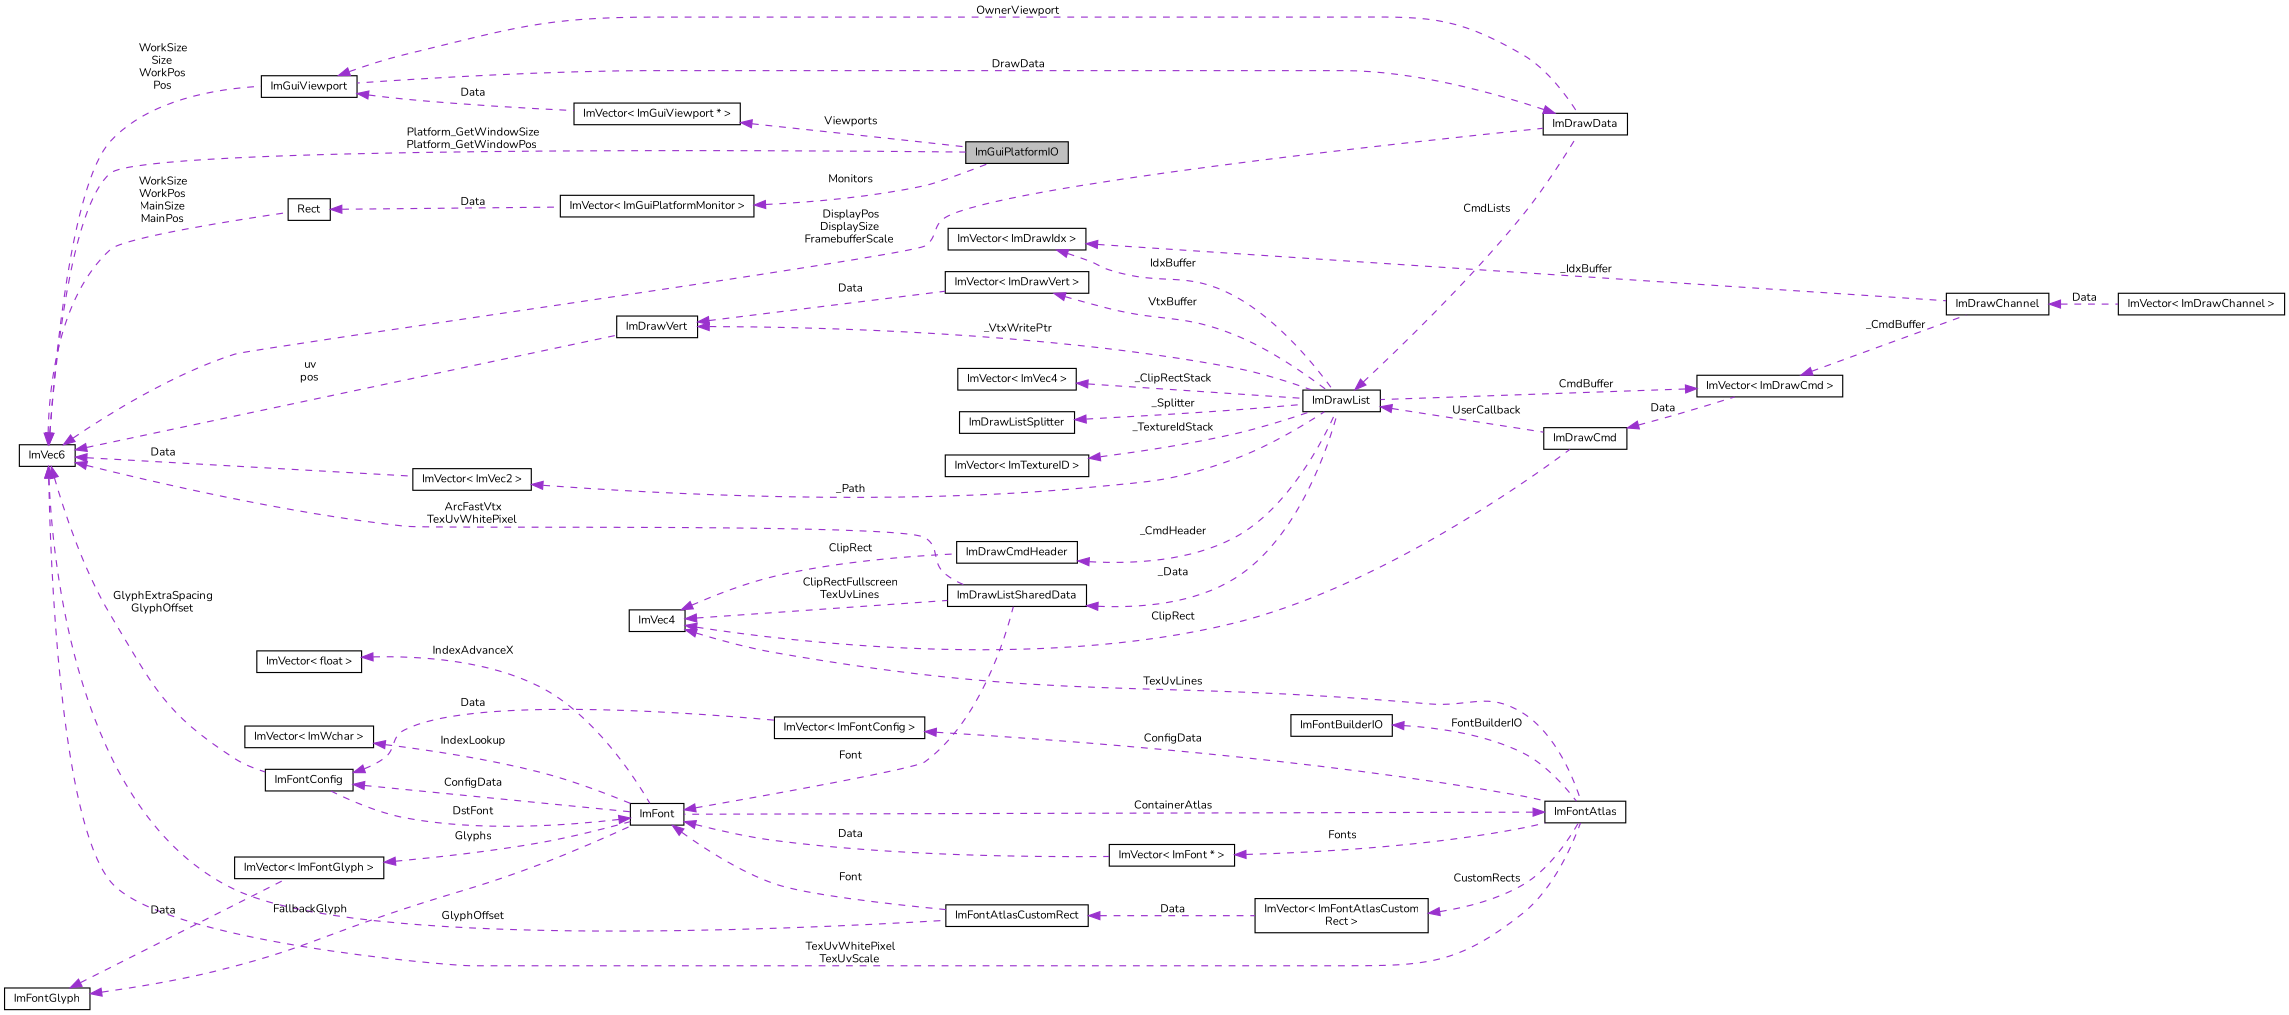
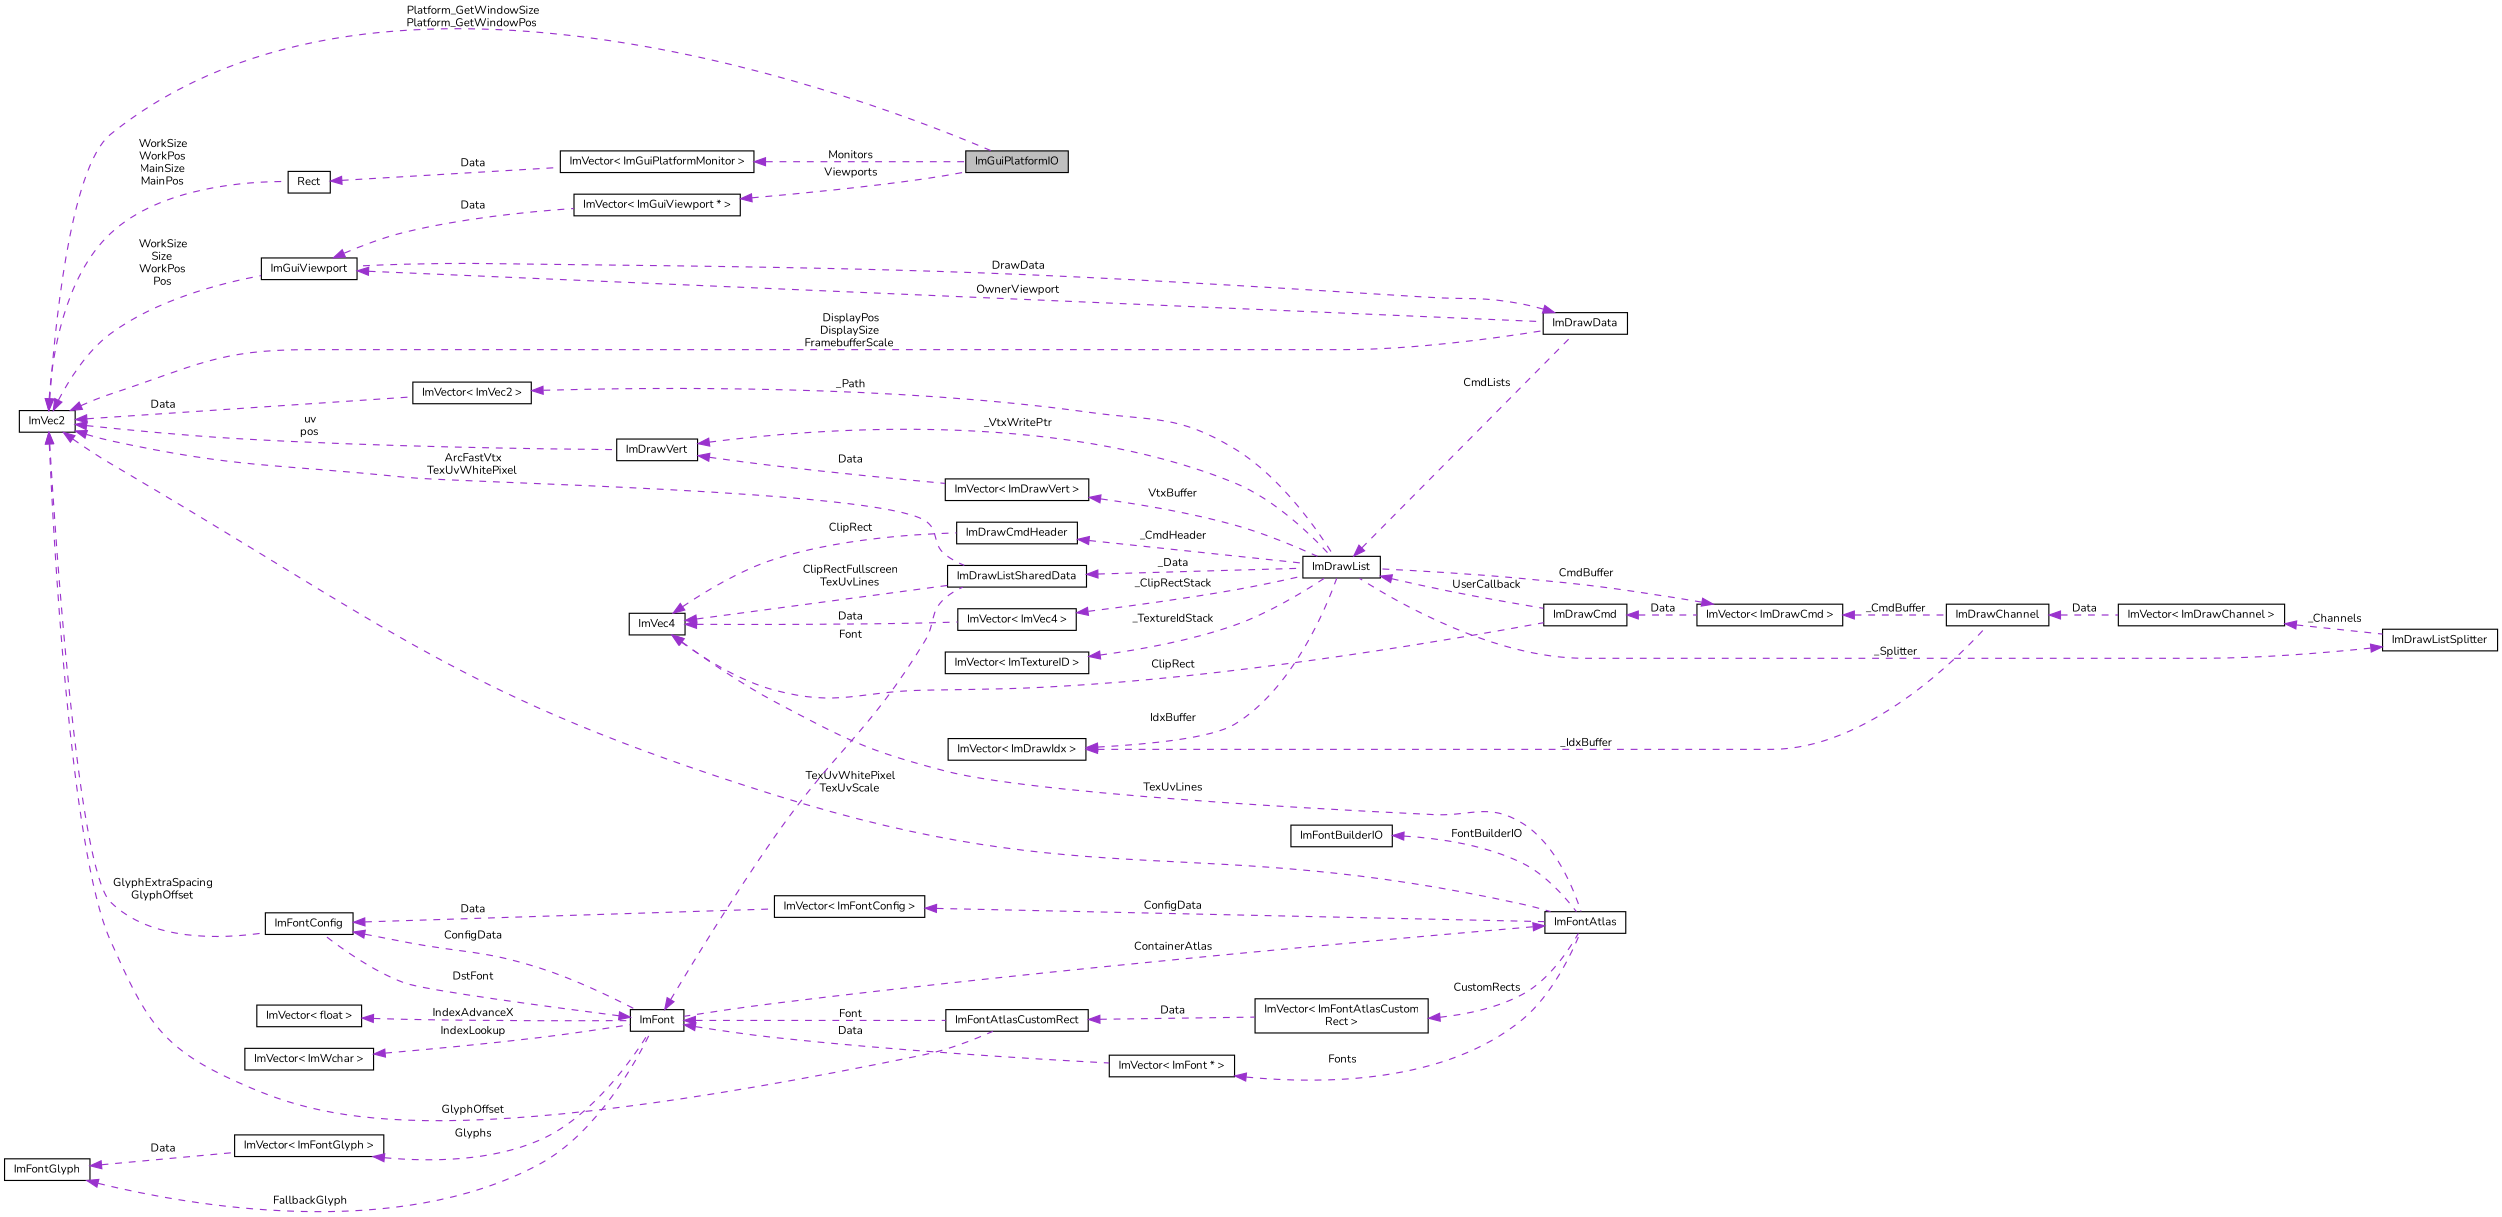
(47, 456) -> (47, 421)
none -> (827, 624)
none -> (2340, 629)
